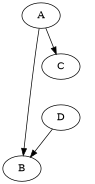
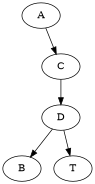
(31, 88) -> none
none -> (61, 89)
none -> (73, 169)
